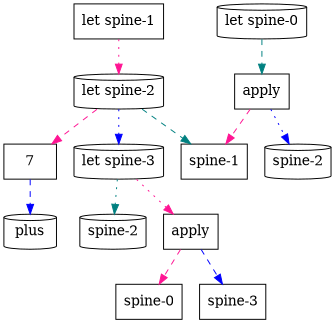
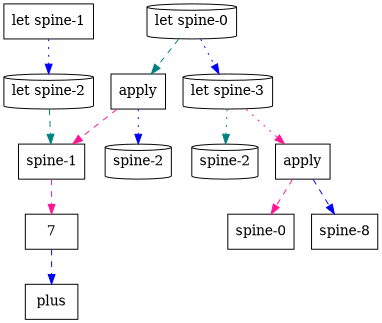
(119, 52) -> (49, 52)
(119, 122) -> (208, 52)
(78, 124) -> (52, 192)
(30, 232) -> (52, 302)
(233, 302) -> (345, 232)
